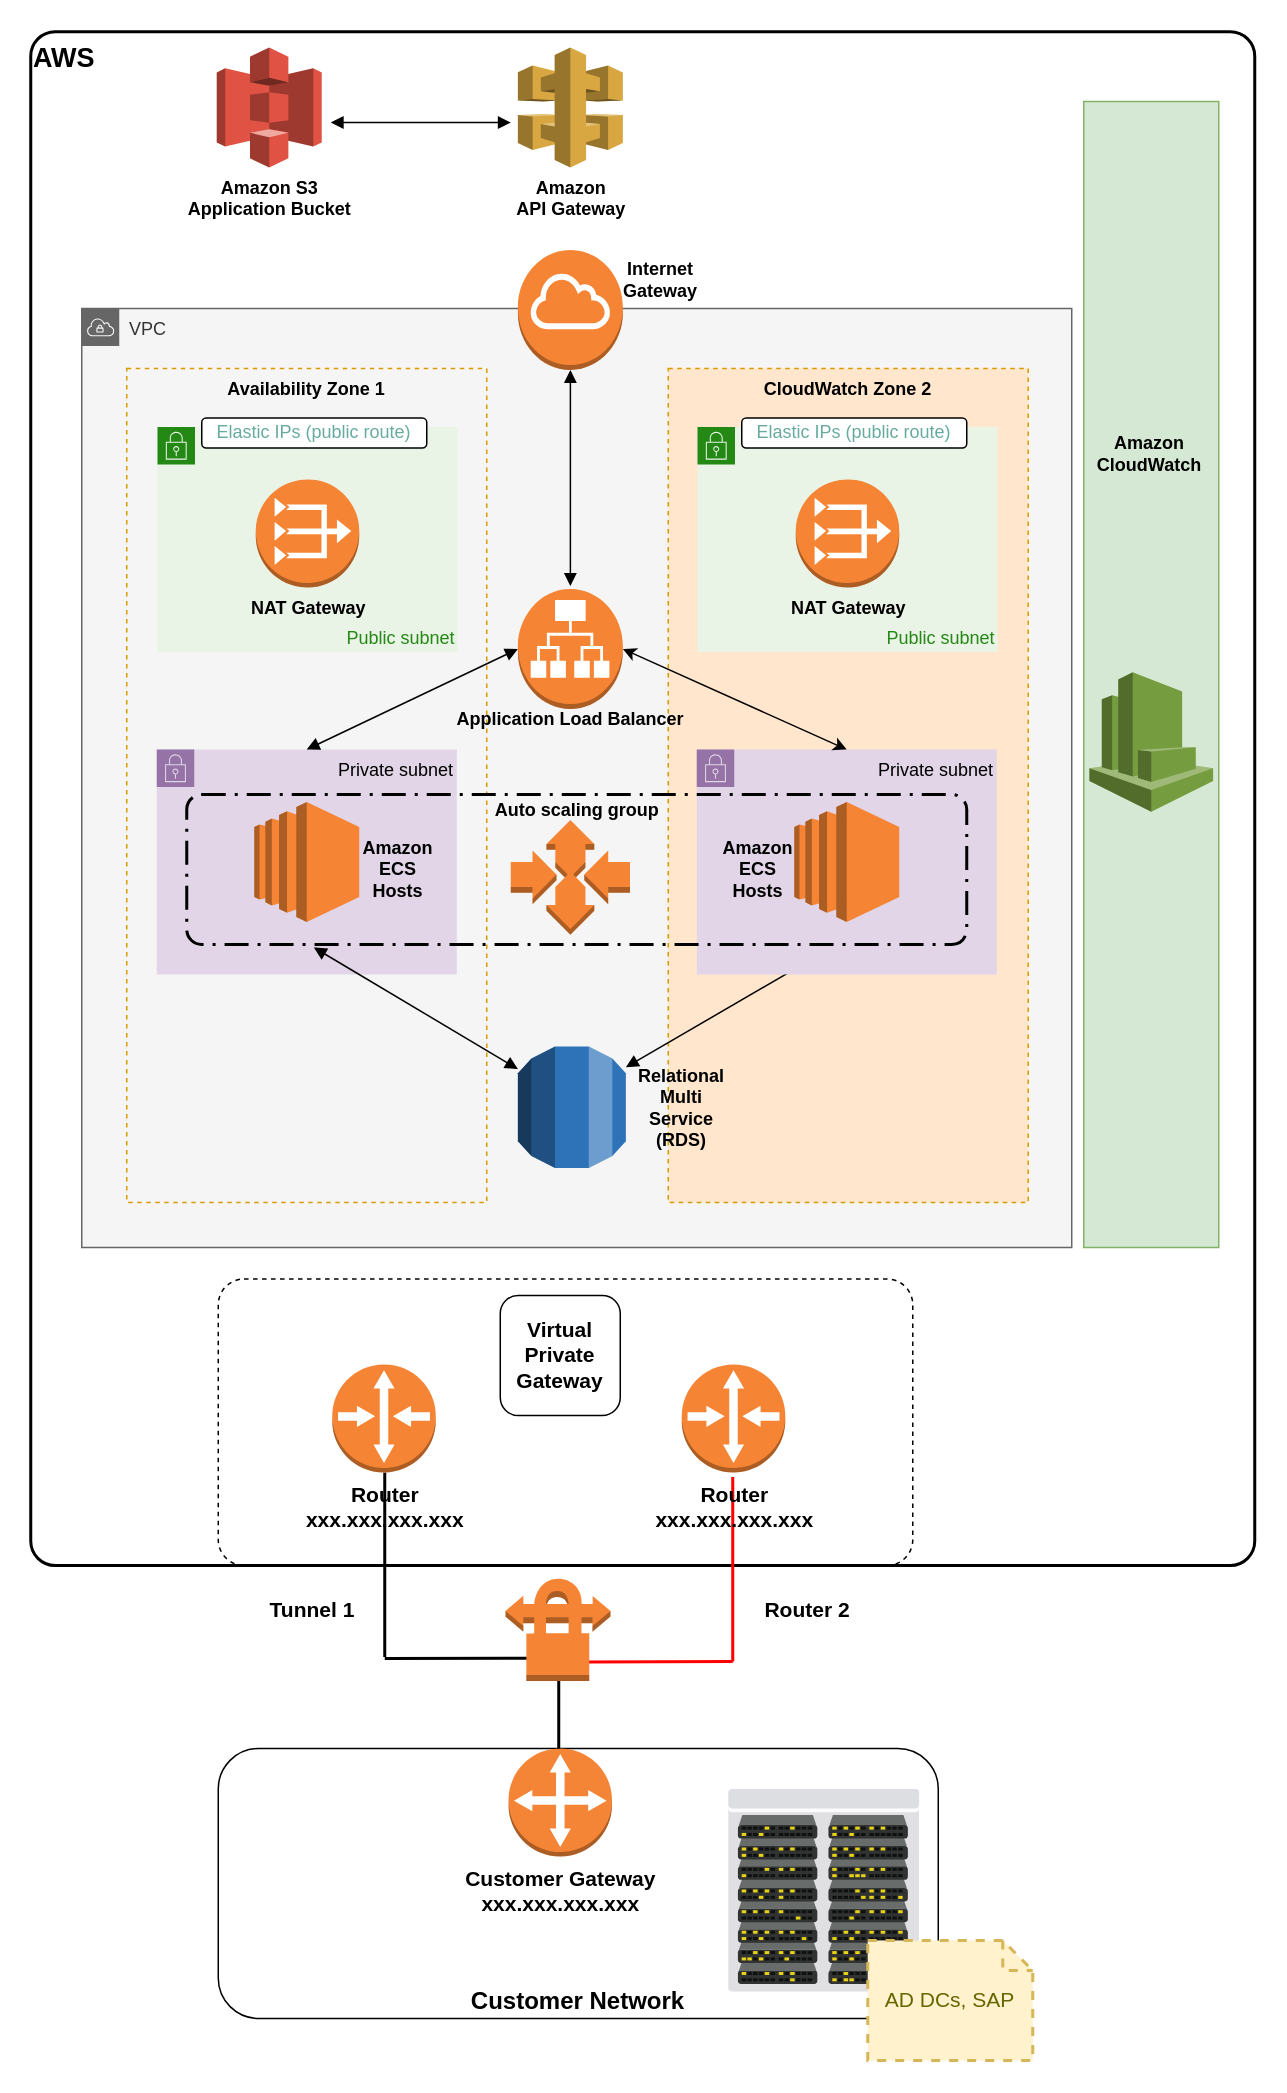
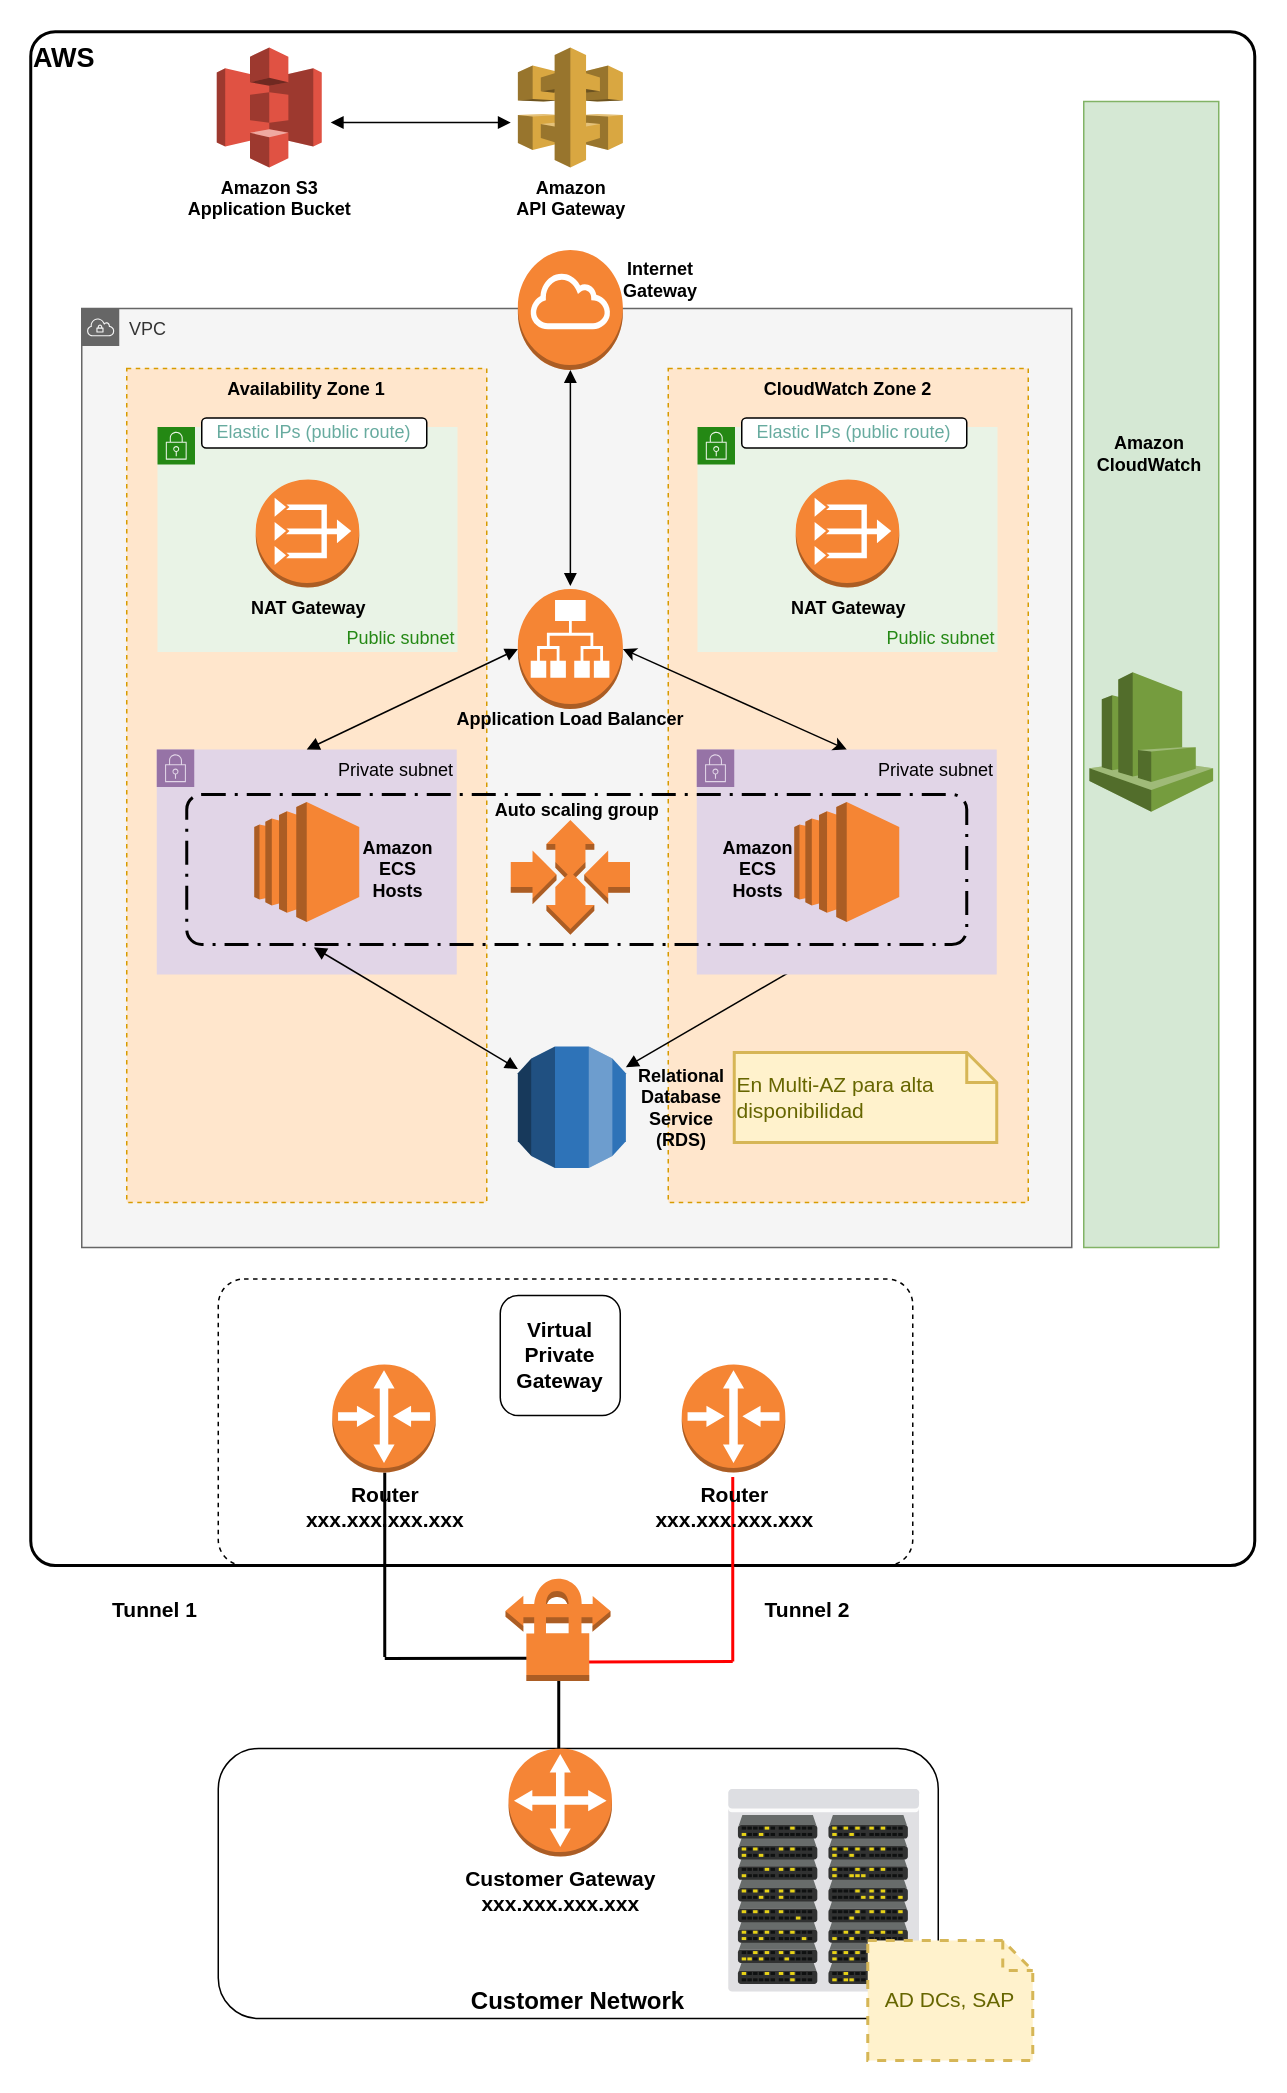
(306, 389) -> (306, 389)
none -> (866, 1097)
(682, 1108) -> (682, 1108)
(313, 1610) -> (155, 1610)
(808, 1610) -> (808, 1610)
